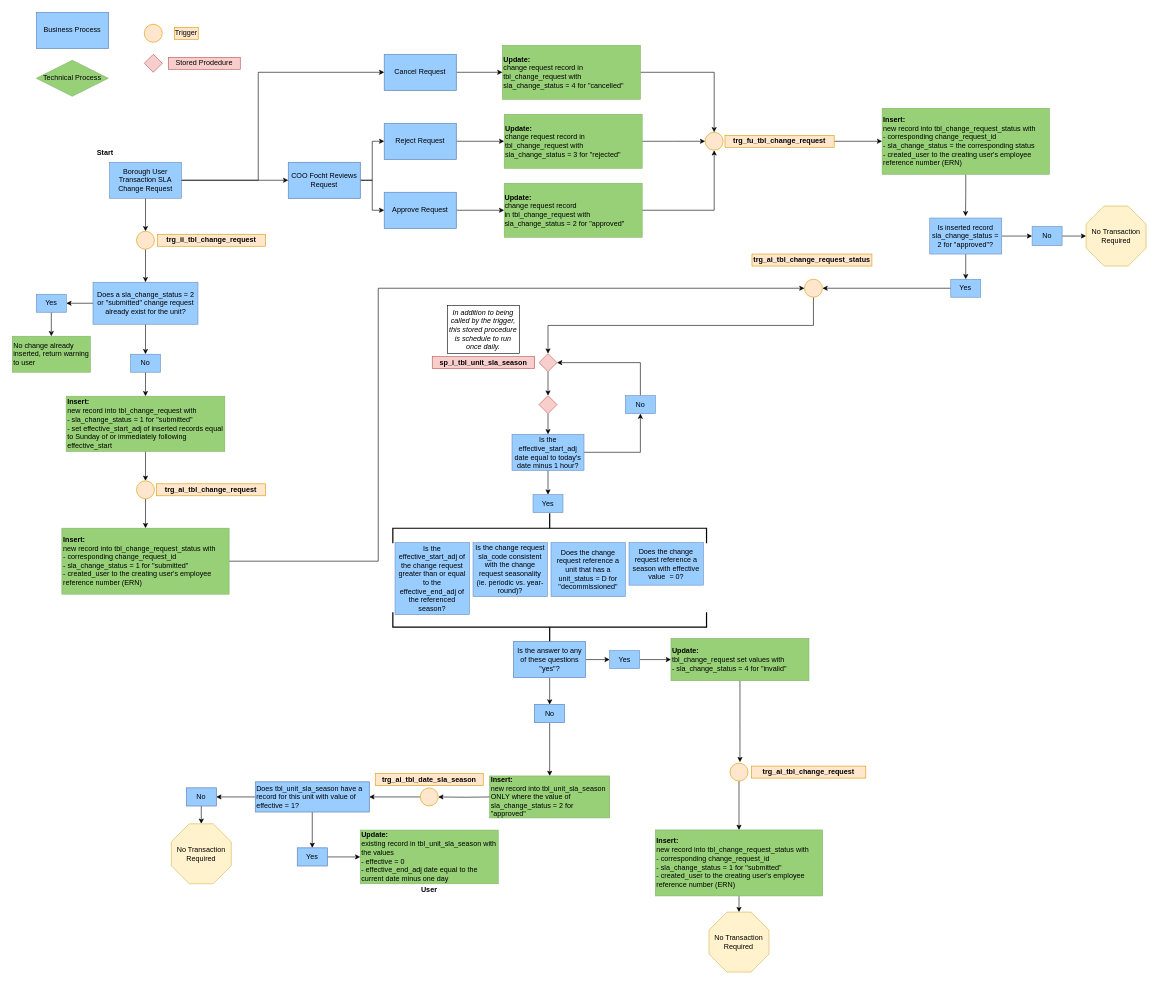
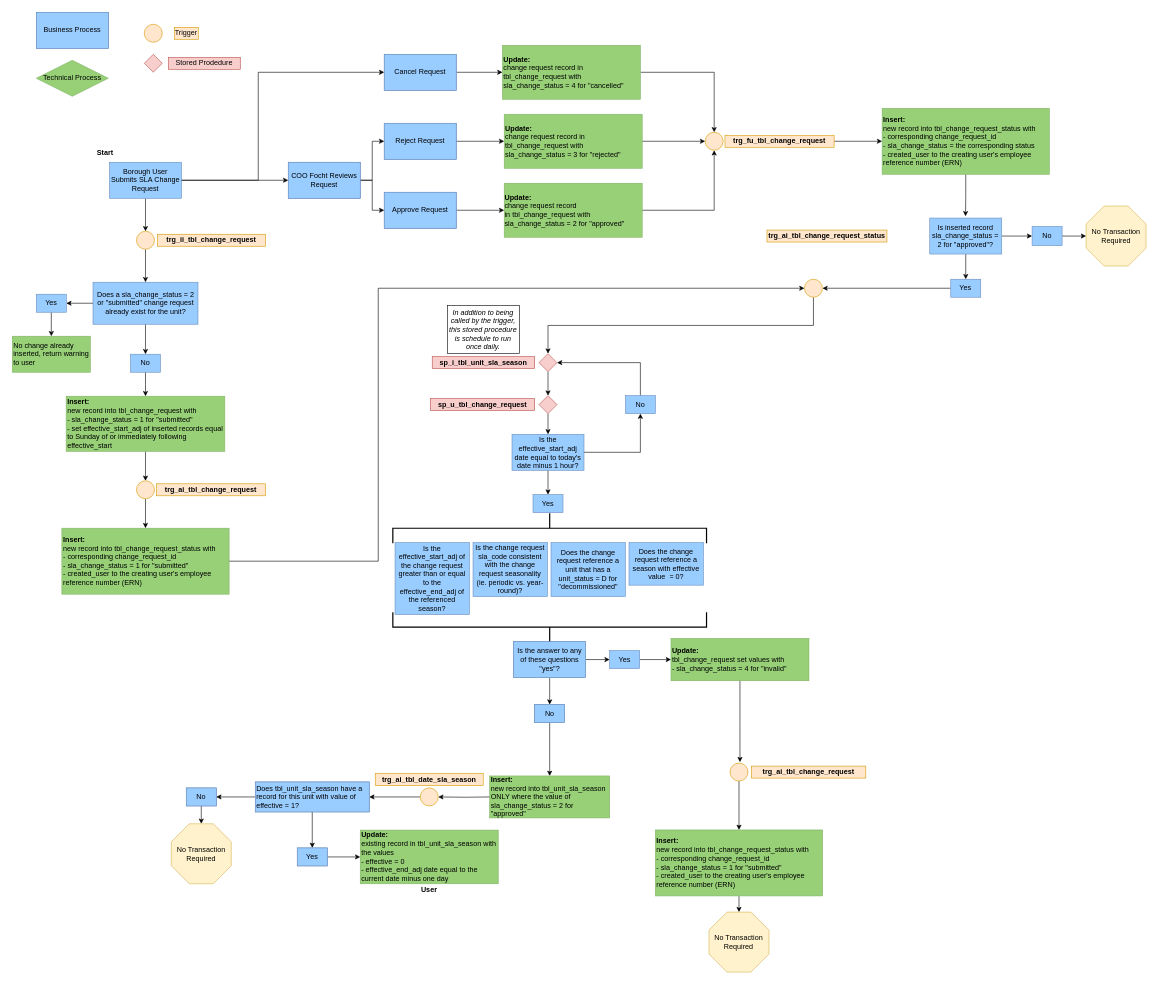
(146, 180) -> (146, 180)
(812, 260) -> (827, 236)
none -> (483, 405)
